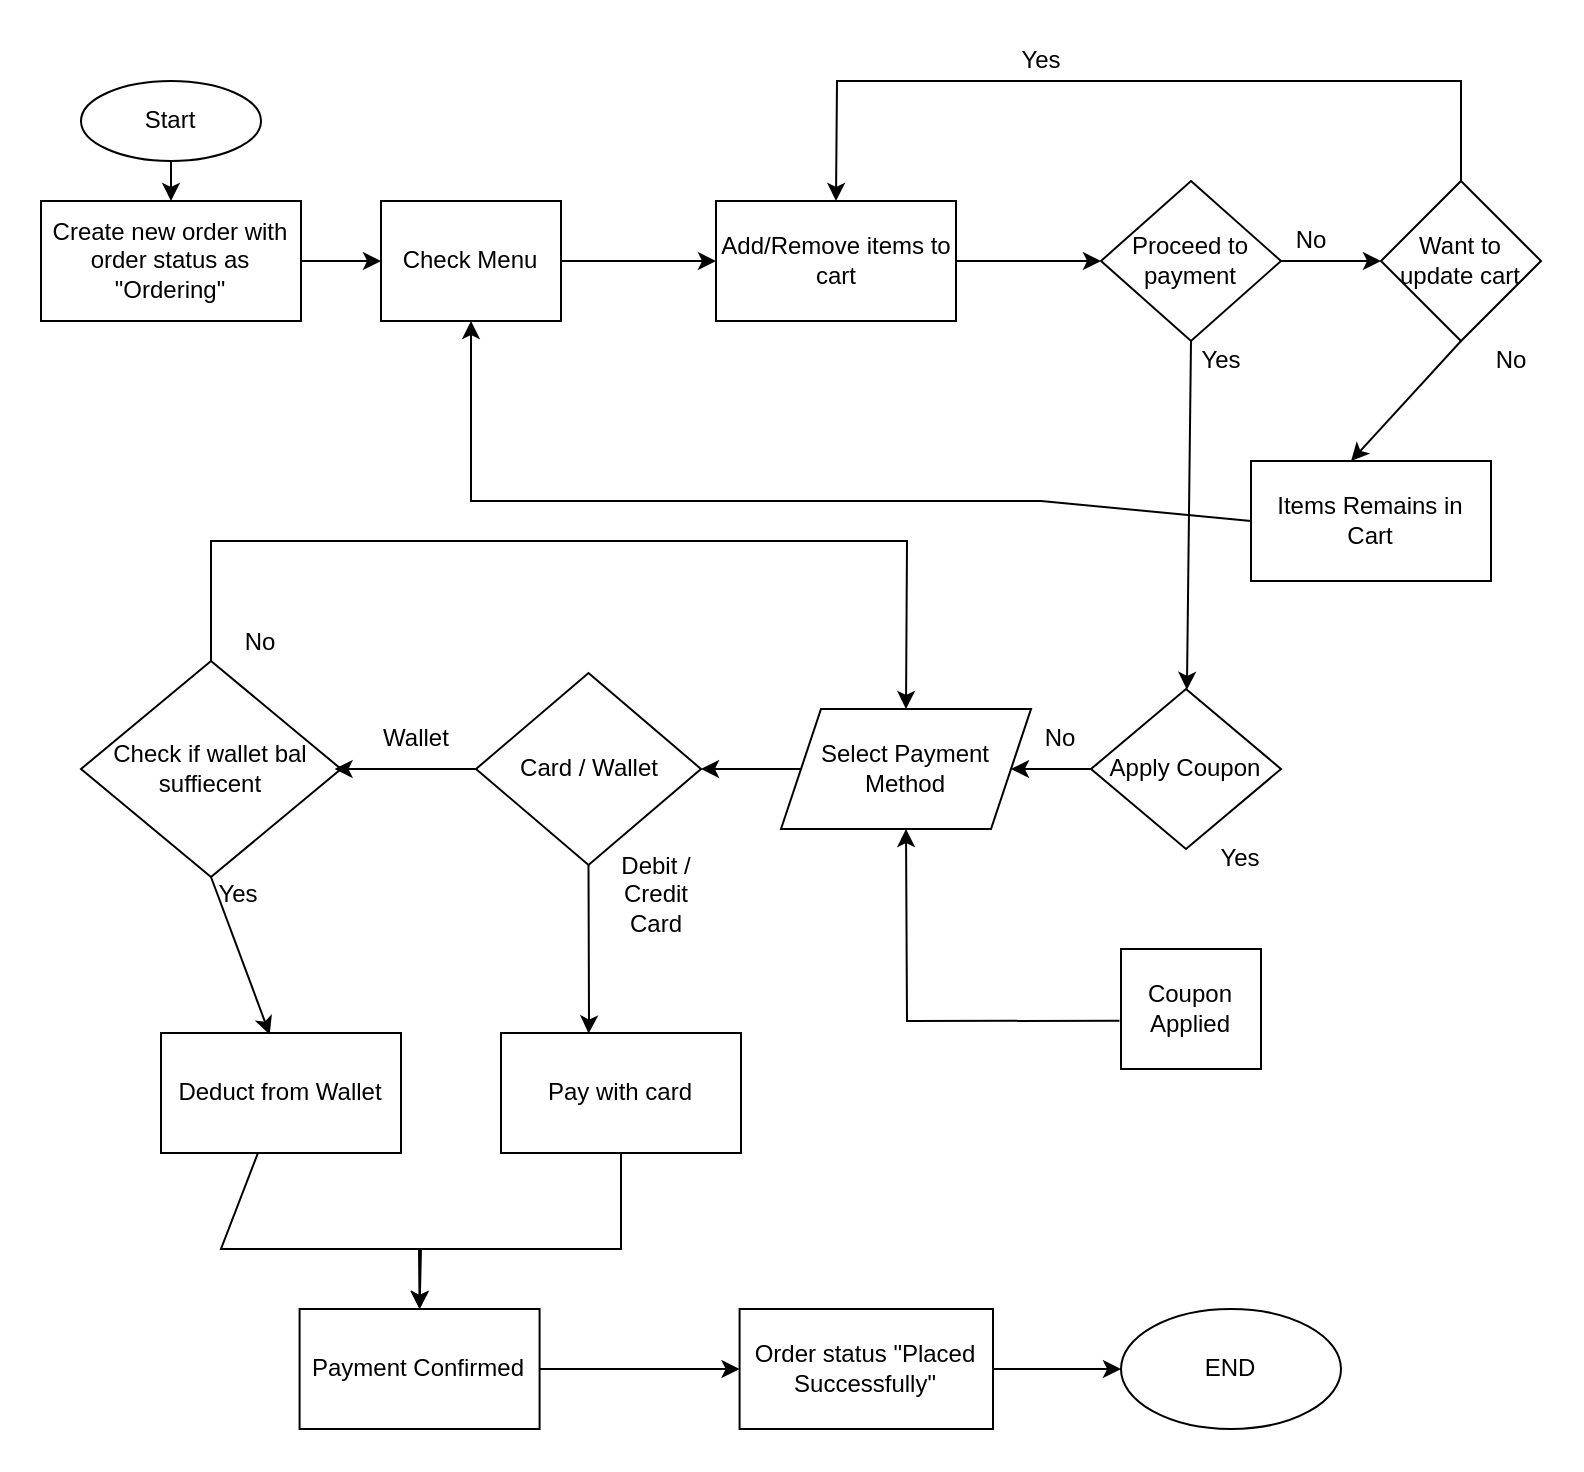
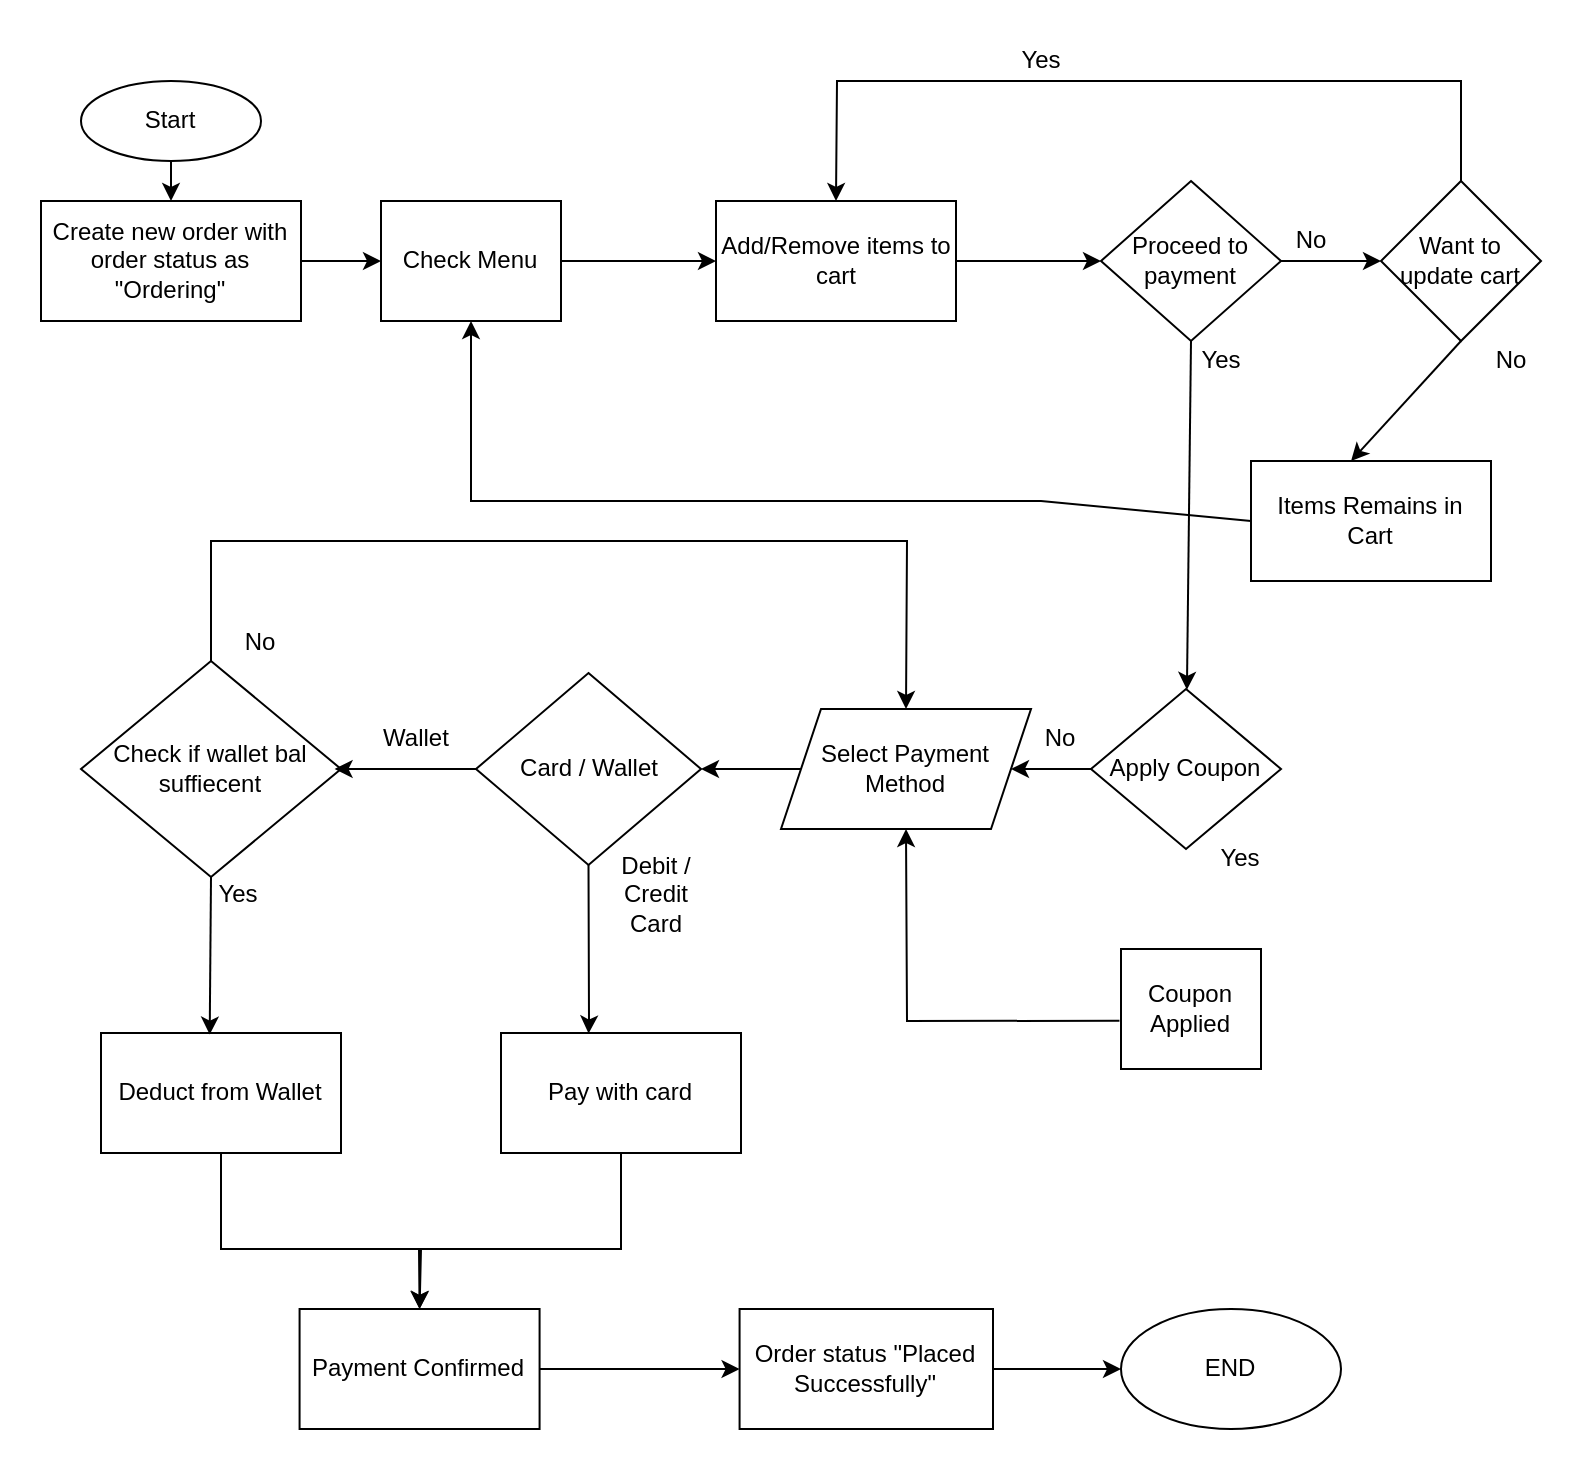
(281, 1093) -> (221, 1093)
